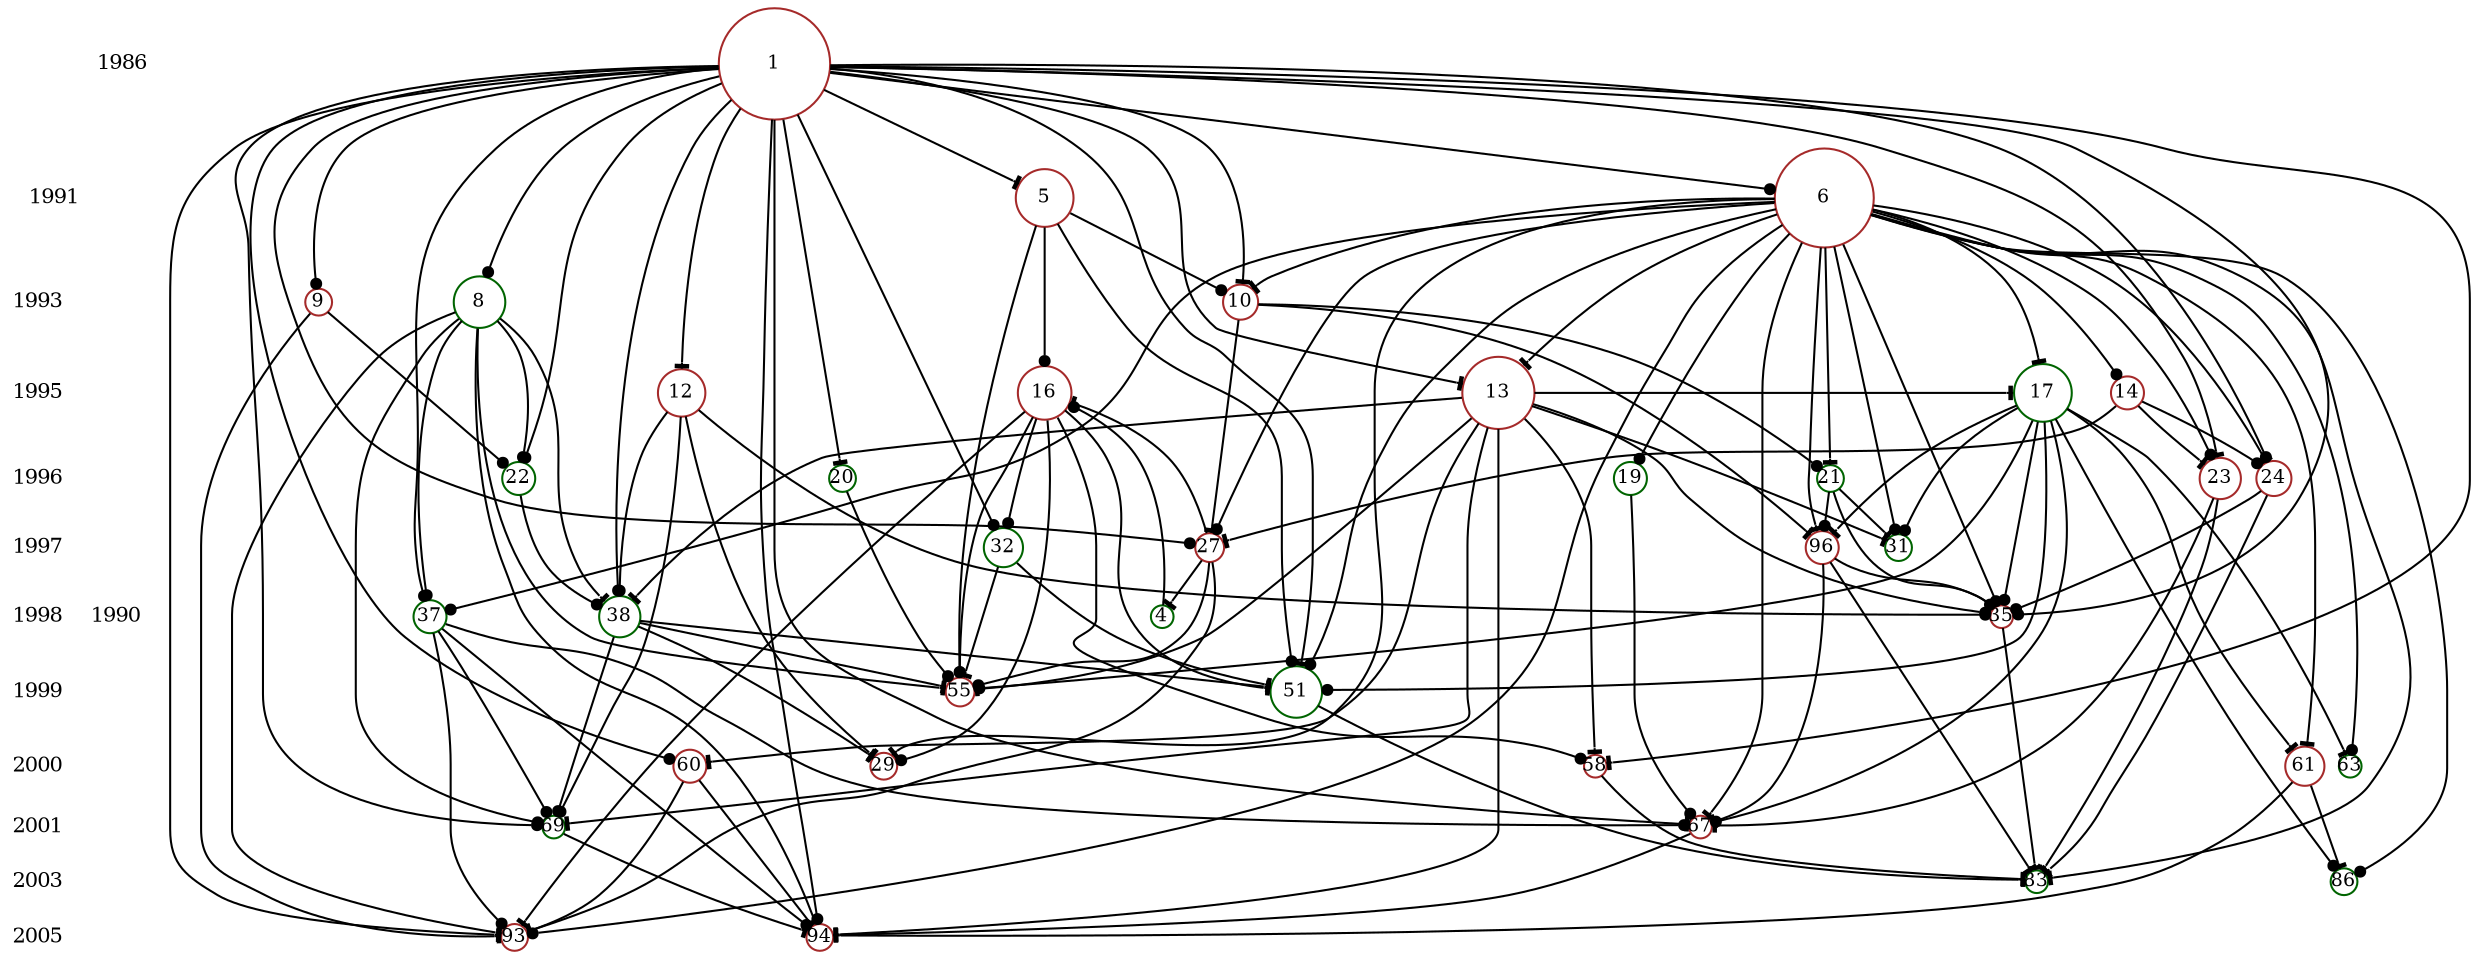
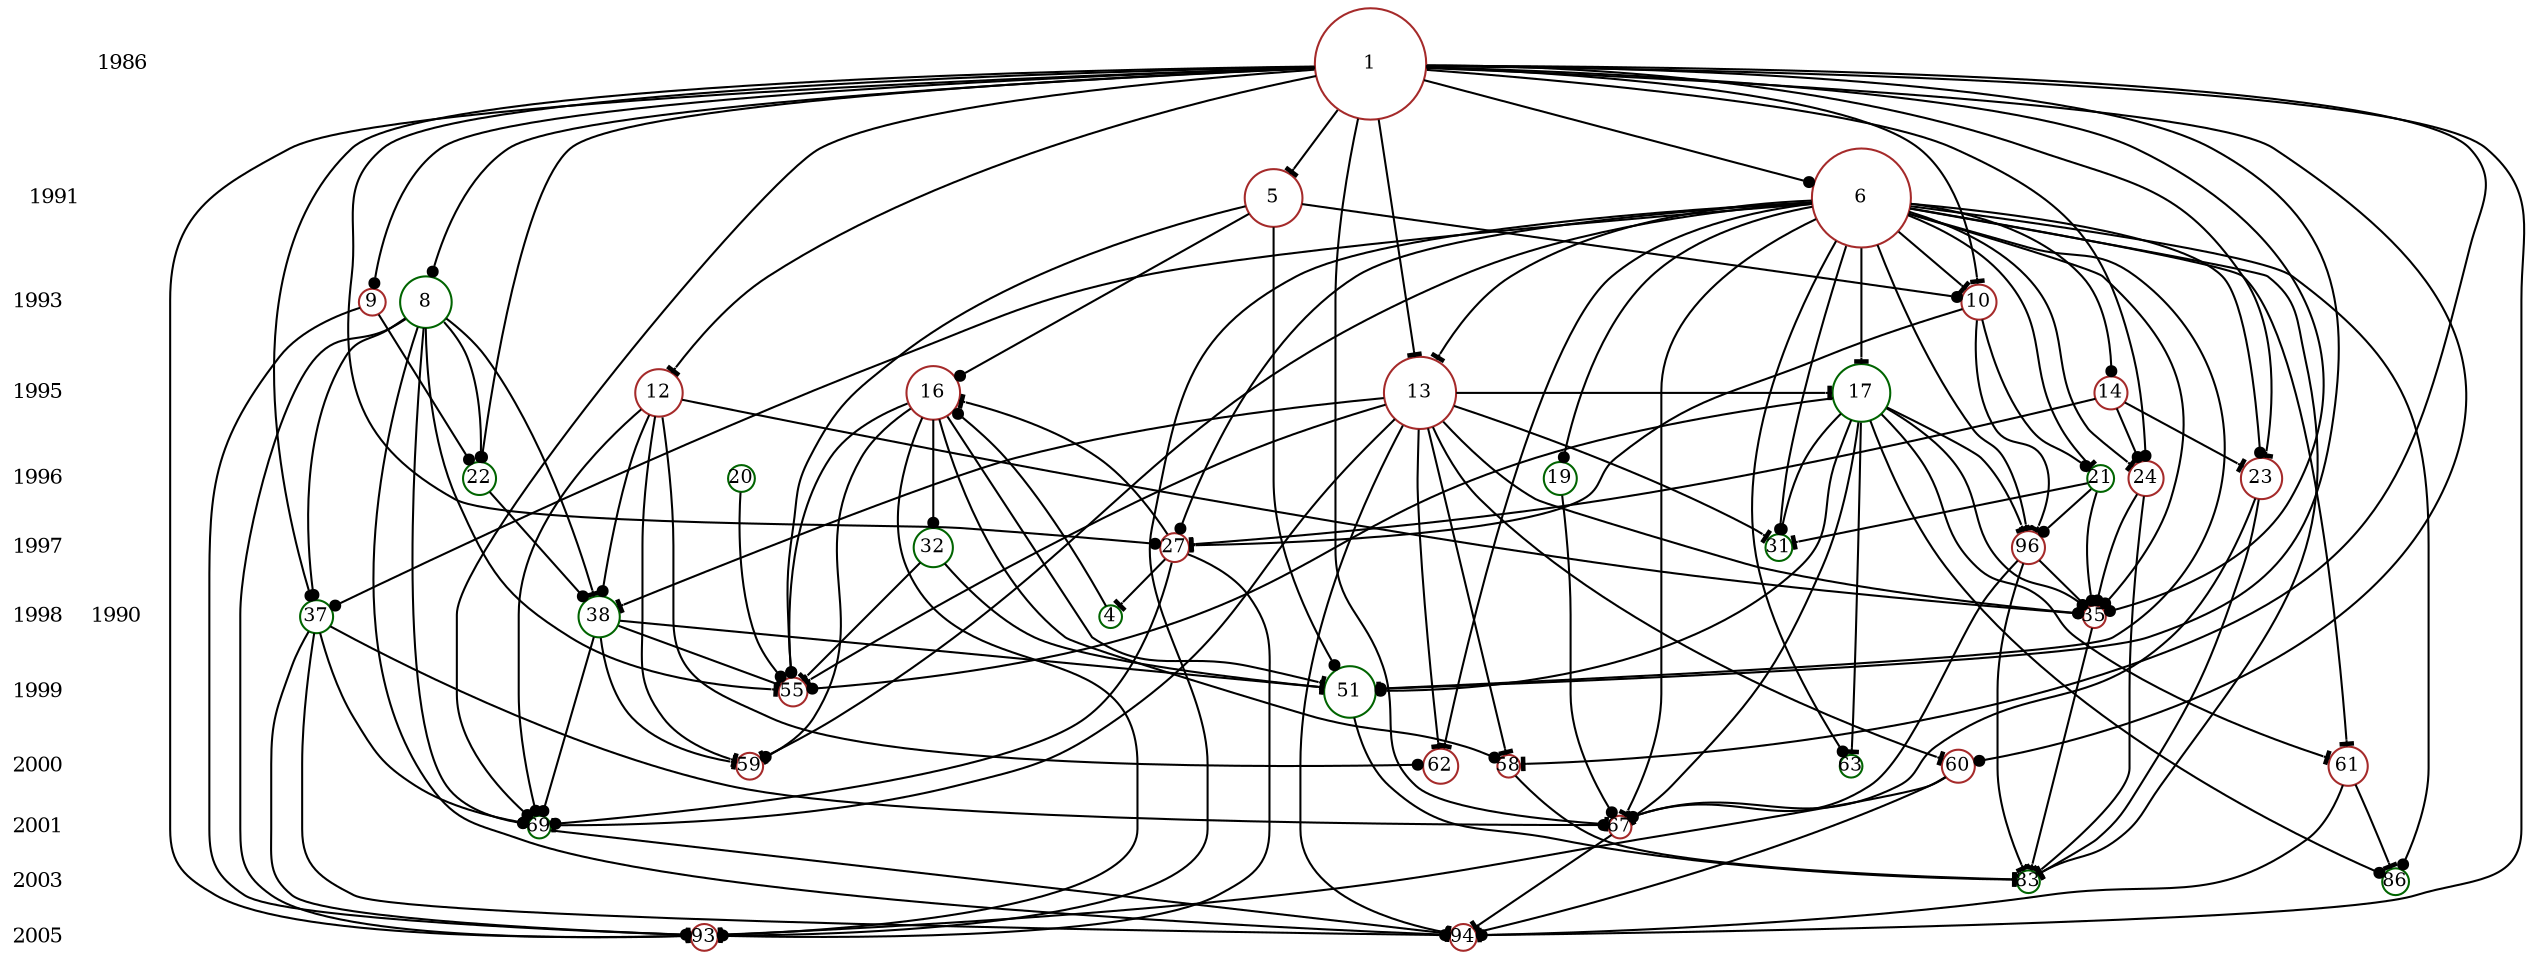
(811, 289) -> none
(894, 317) -> none
(632, 331) -> none
(1187, 630) -> (917, 775)
(884, 766) -> (750, 766)
none -> (1441, 766)
